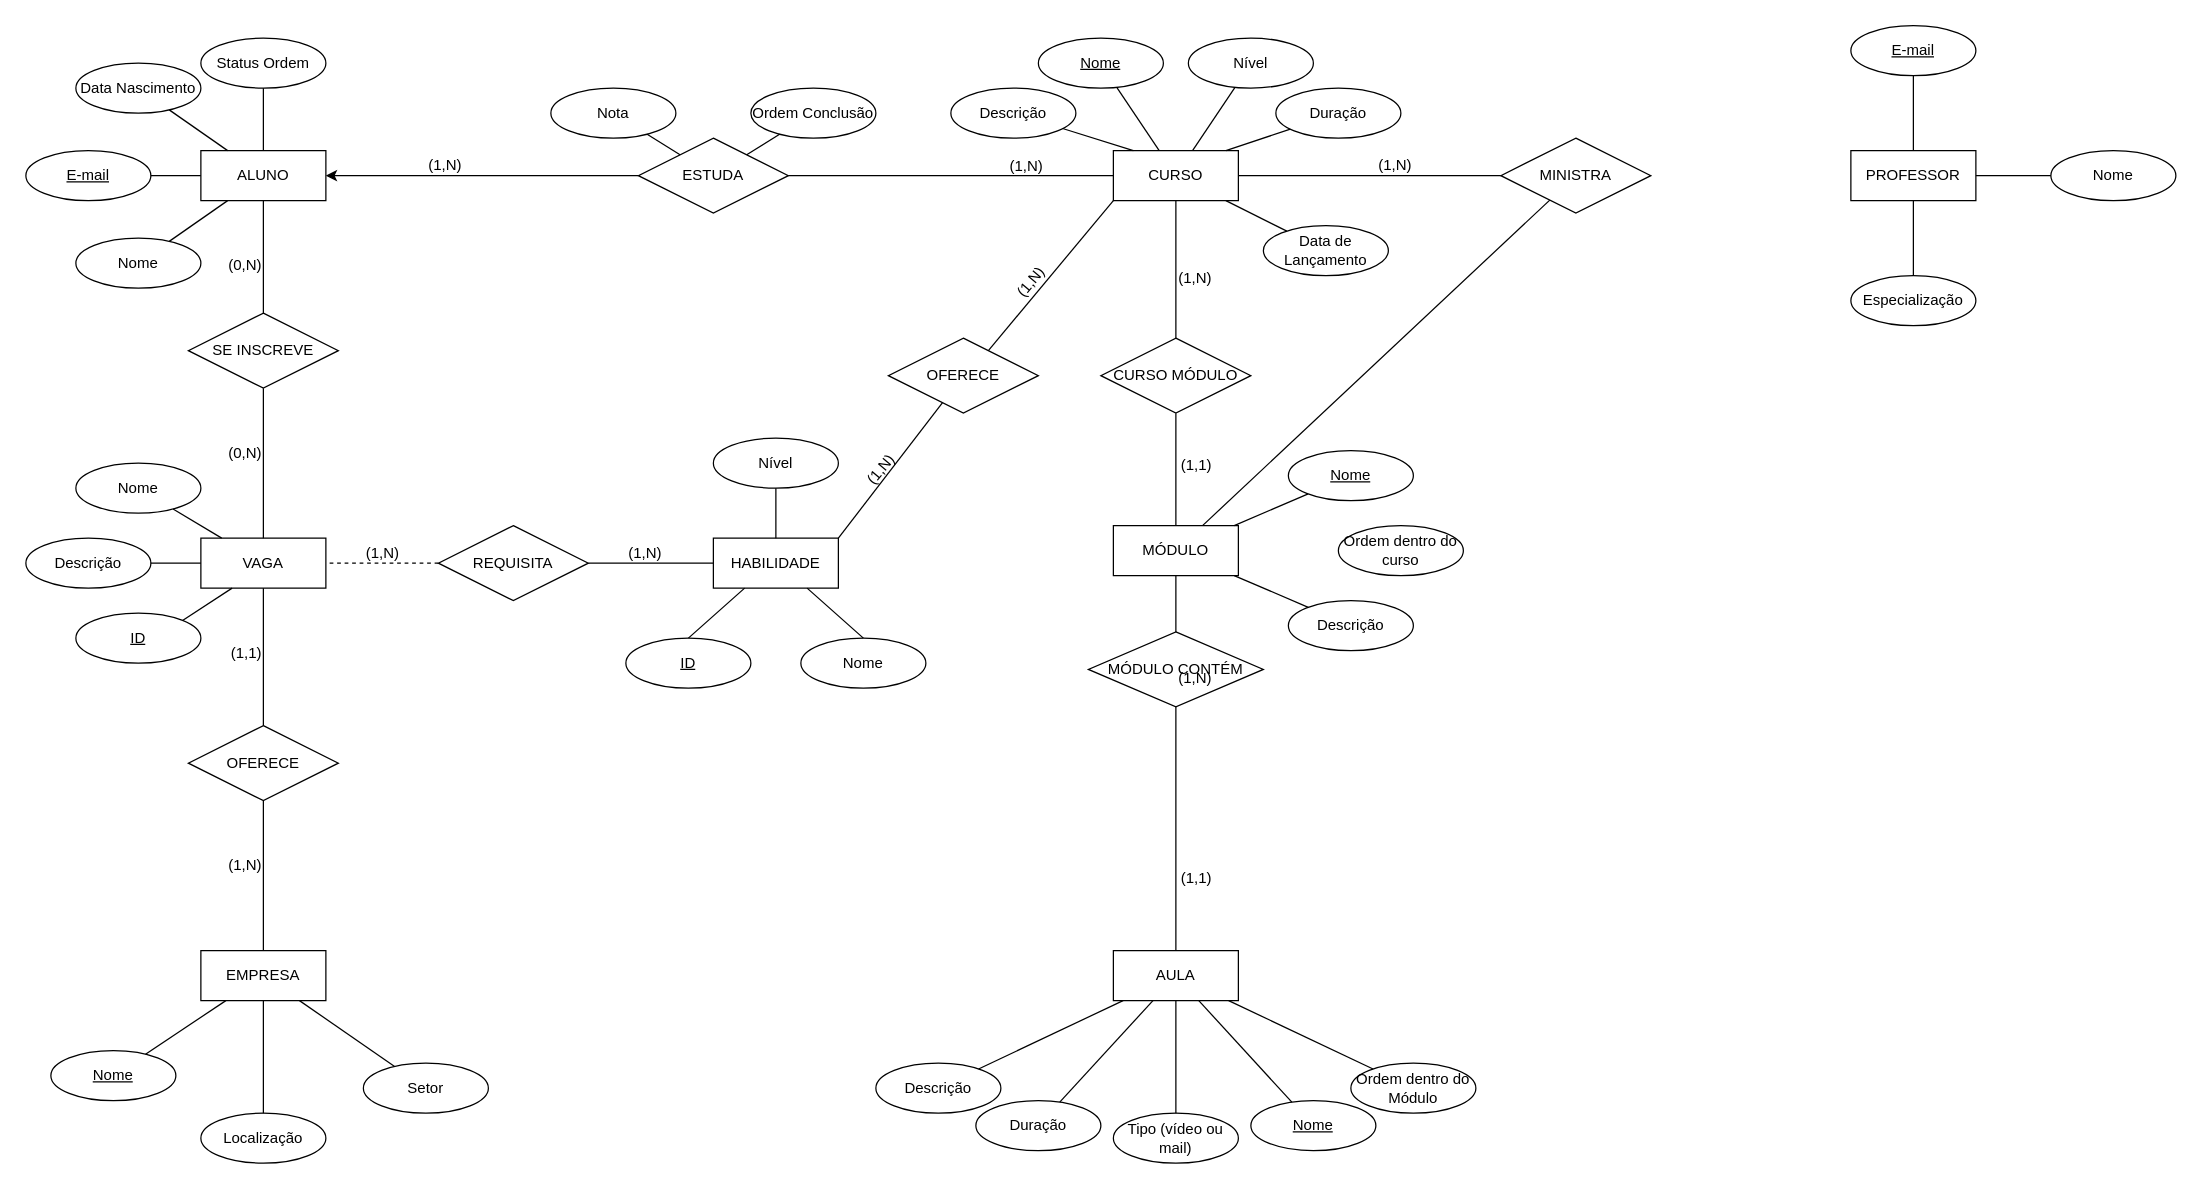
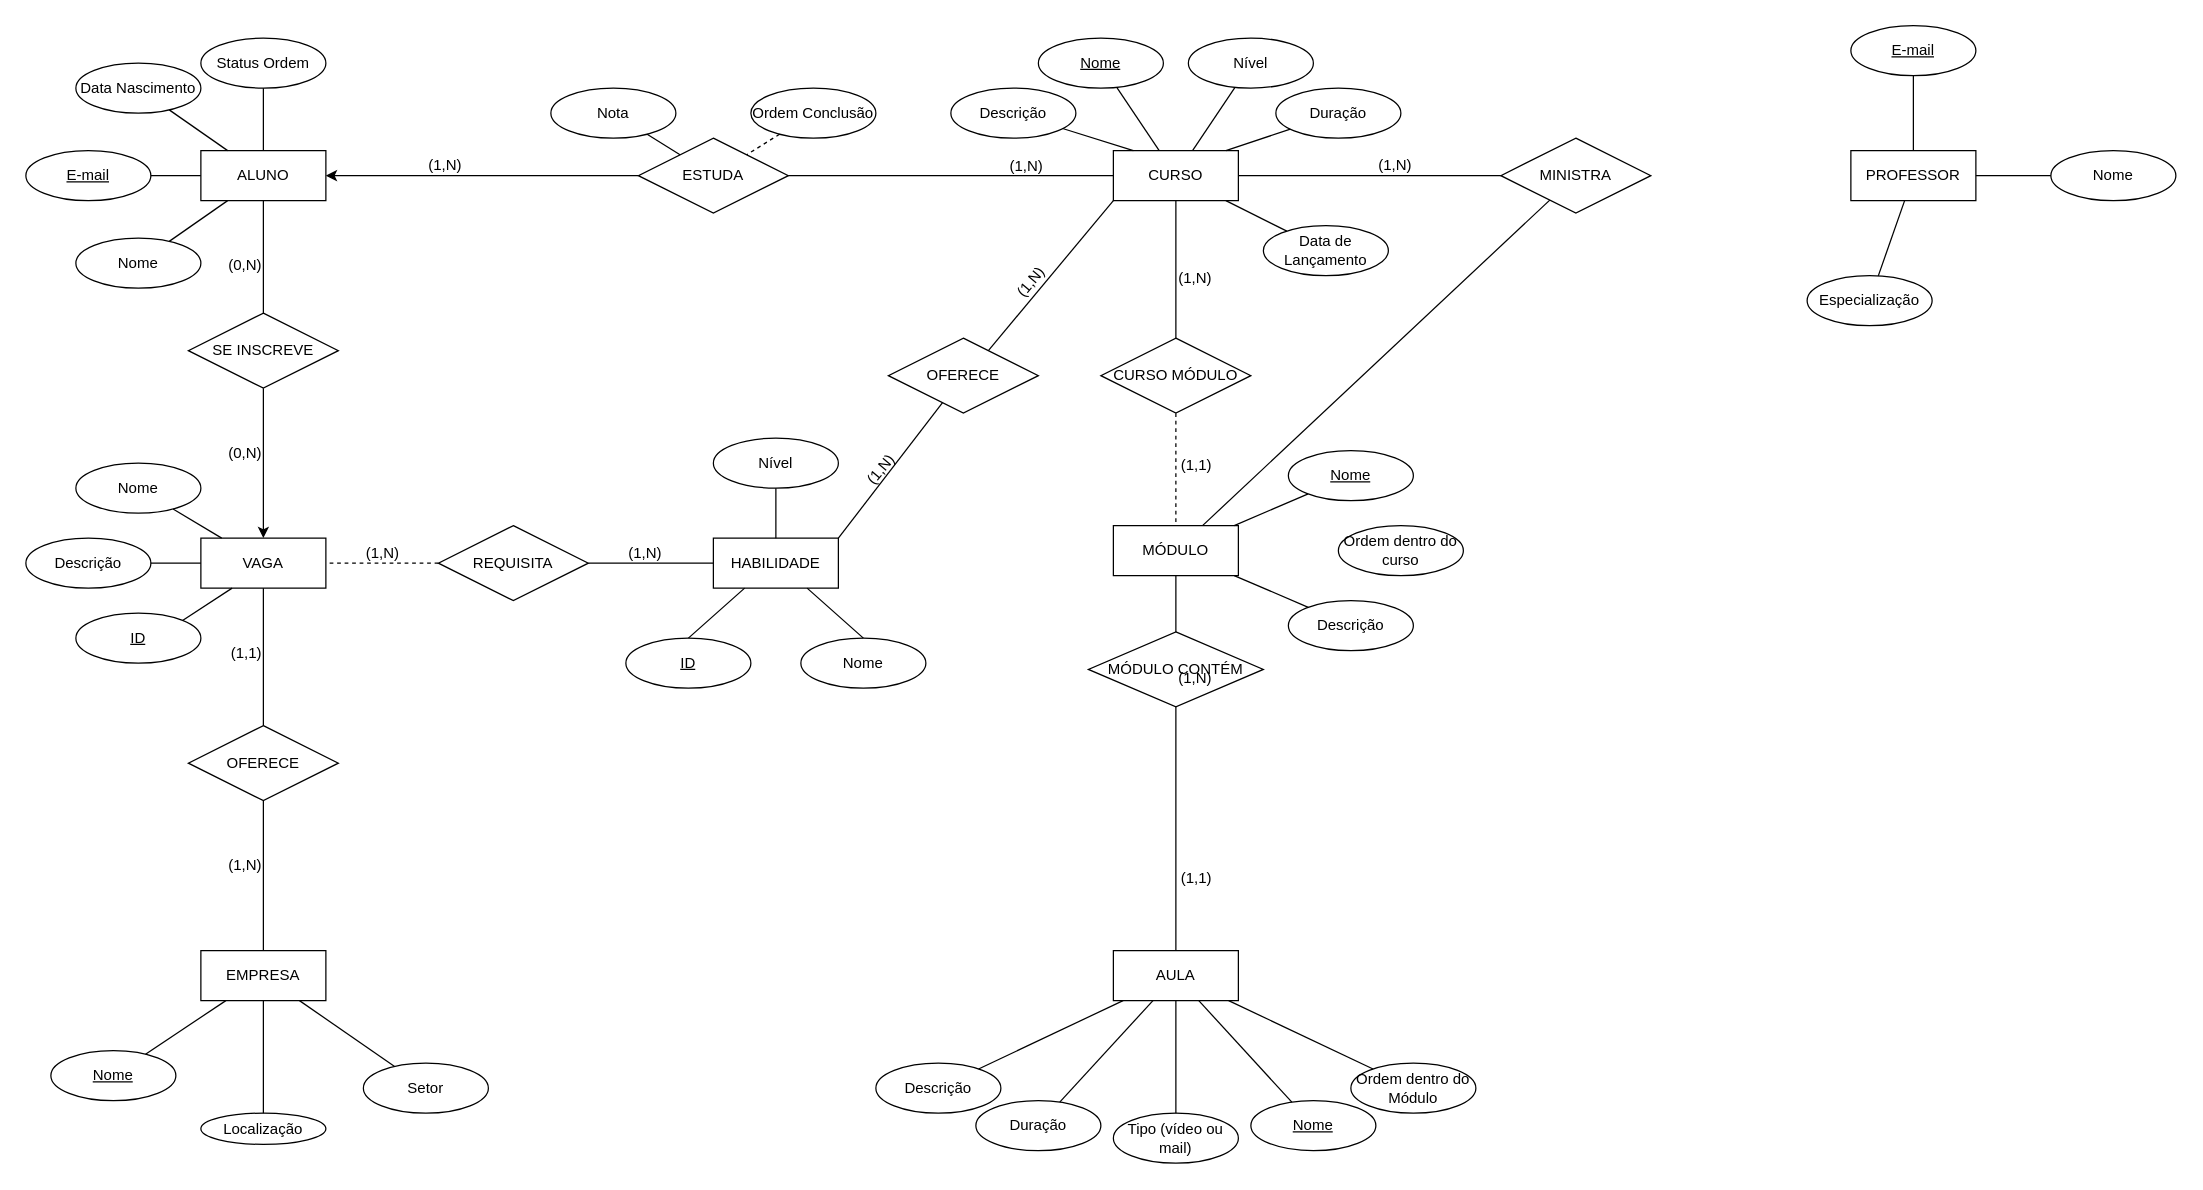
(763, 144) -> (763, 144)
(1913, 301) -> (1869, 301)
(1176, 470) -> (1176, 470)
(263, 531) -> (263, 528)
(263, 1138) -> (263, 1129)
